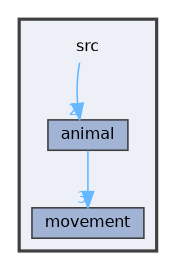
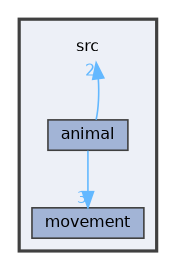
(77, 83) -> (99, 99)
